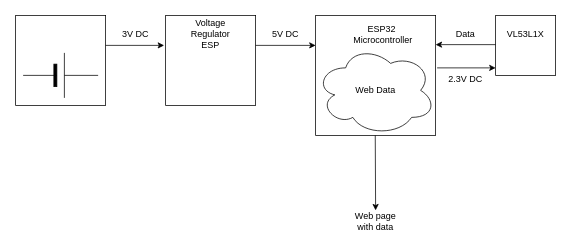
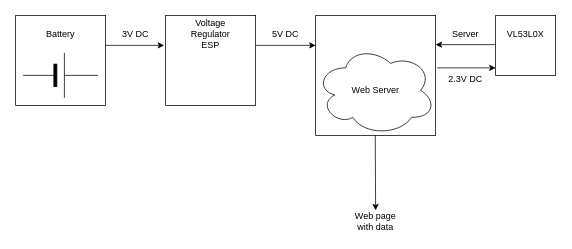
none -> (60, 34)
(383, 34) -> none
(465, 34) -> (465, 34)
(525, 34) -> (525, 34)
(375, 90) -> (375, 90)
